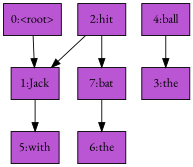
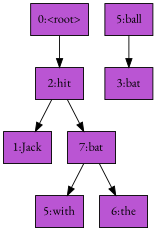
(166, 20) -> (129, 20)
(34, 47) -> (60, 47)
(166, 84) -> (129, 84)
(35, 111) -> (78, 176)
